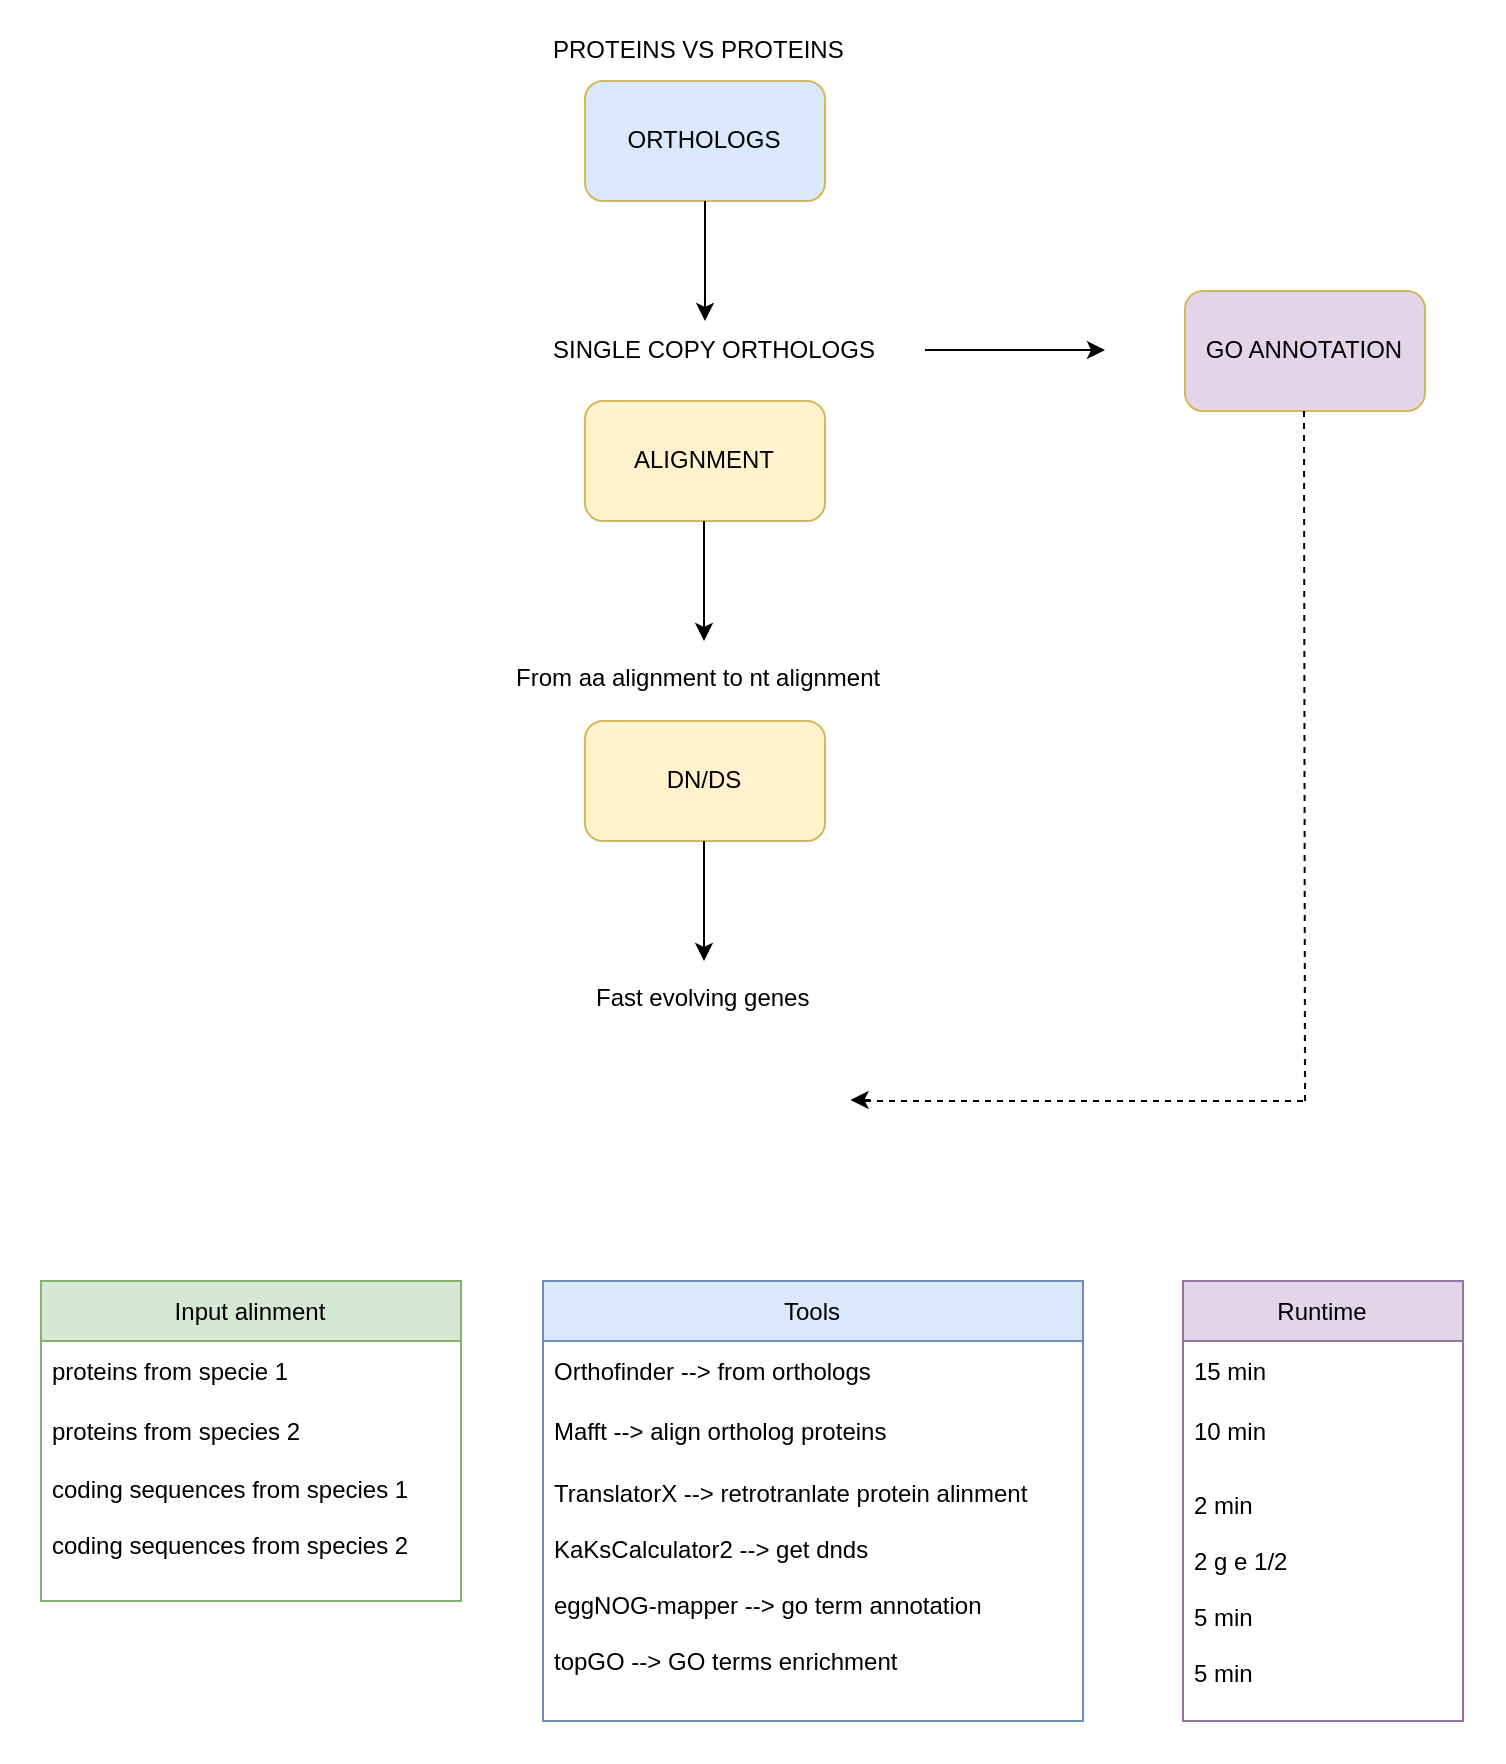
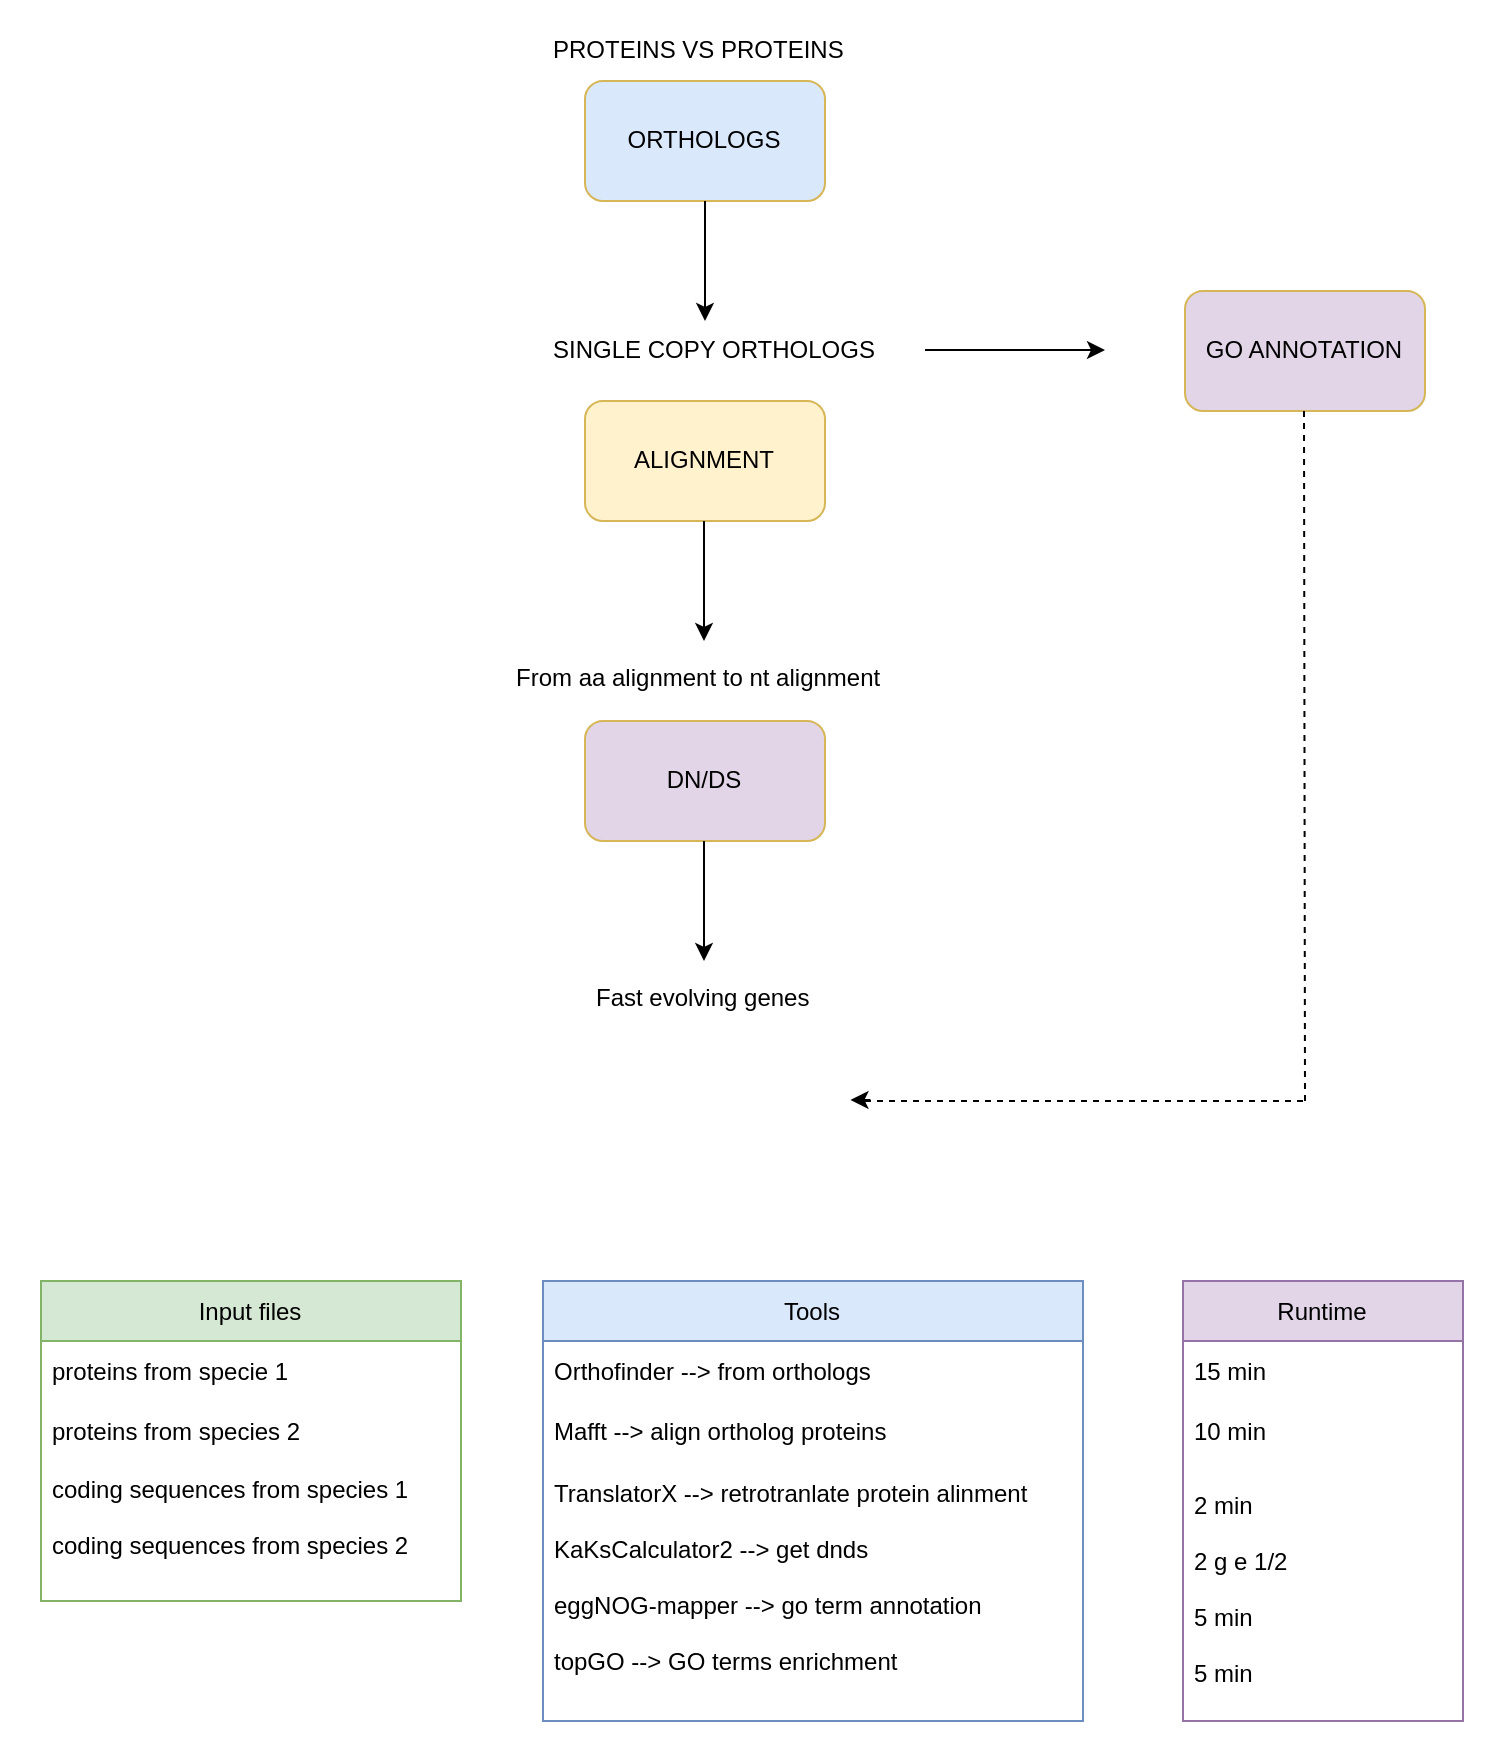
(705, 781) -> (705, 781)
(250, 1312) -> (250, 1312)
